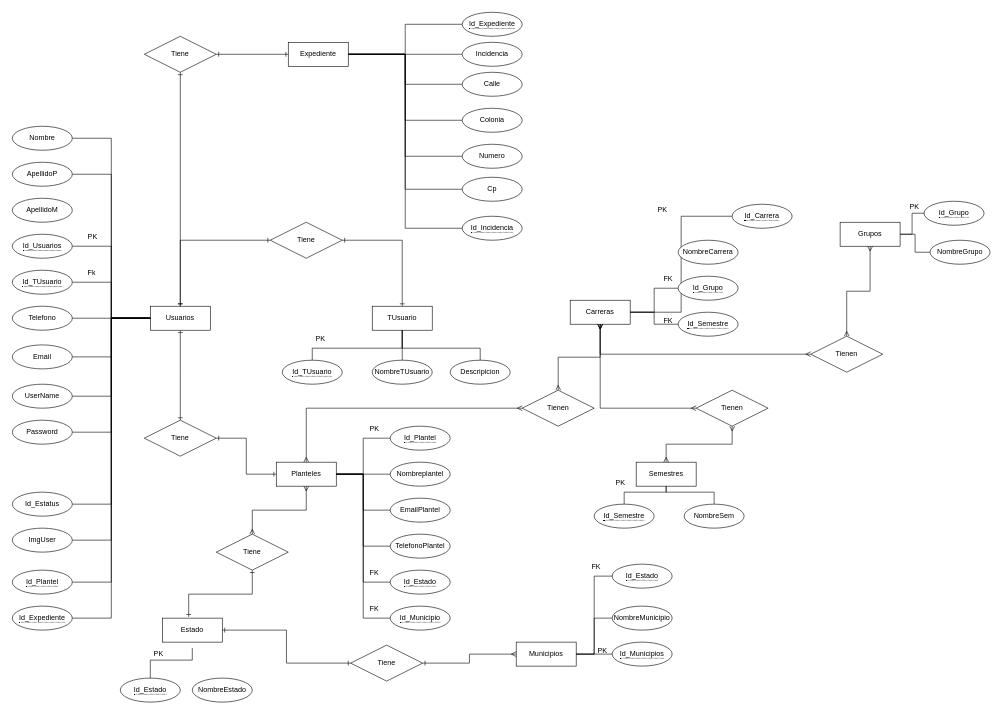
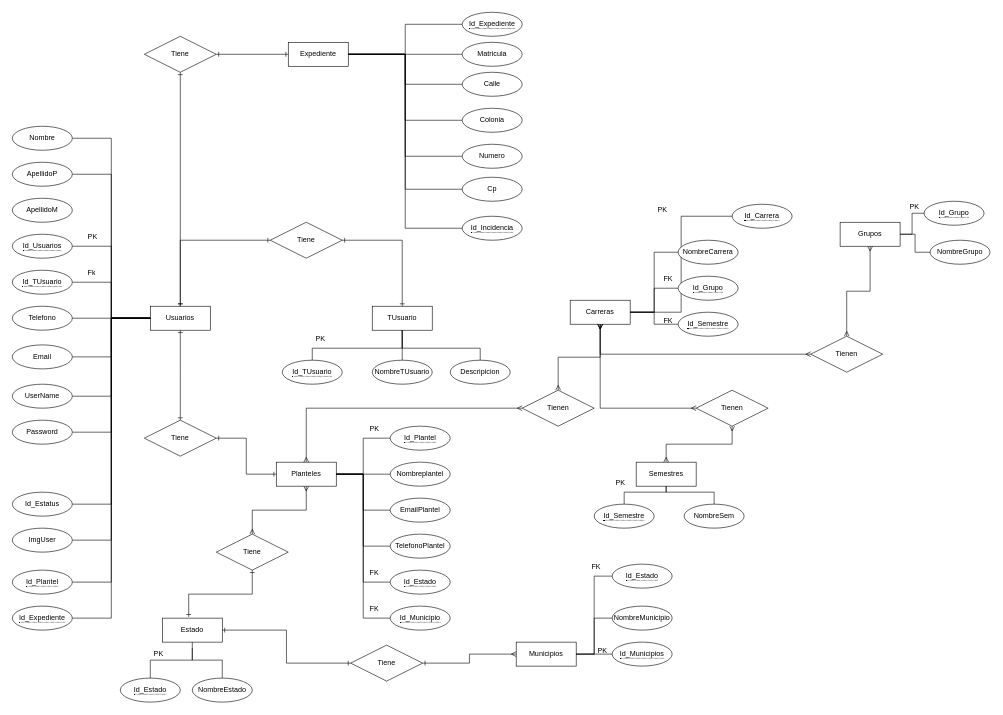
(492, 54) -> (492, 54)
none -> (654, 257)
none -> (217, 660)
